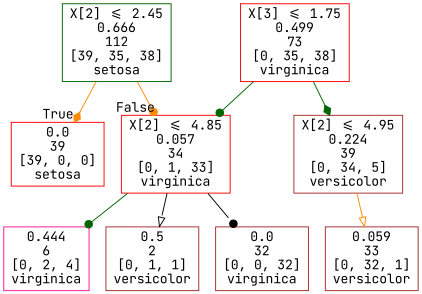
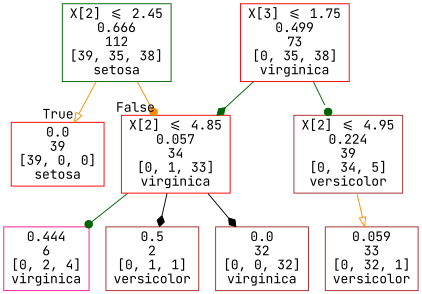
(319, 93) -> (319, 93)
(238, 96) -> (238, 96)
(88, 98) -> (88, 98)
(165, 204) -> (165, 204)
(218, 206) -> (218, 206)
